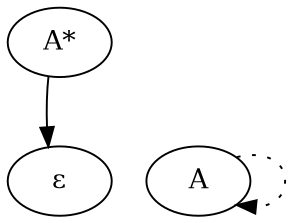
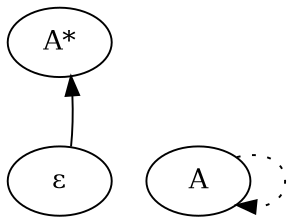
(47, 102) -> (73, 121)
